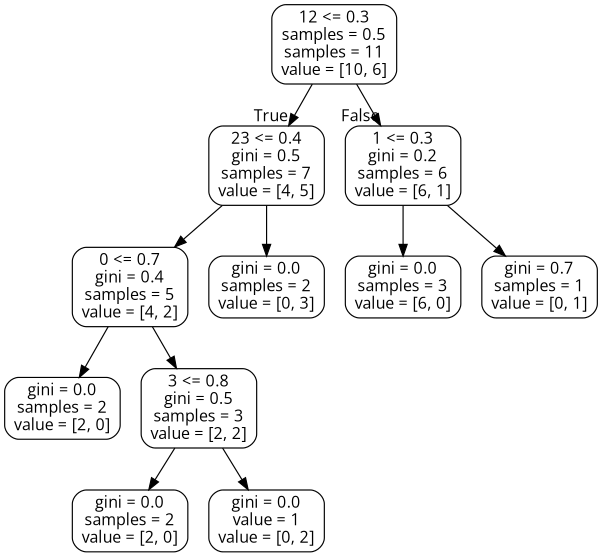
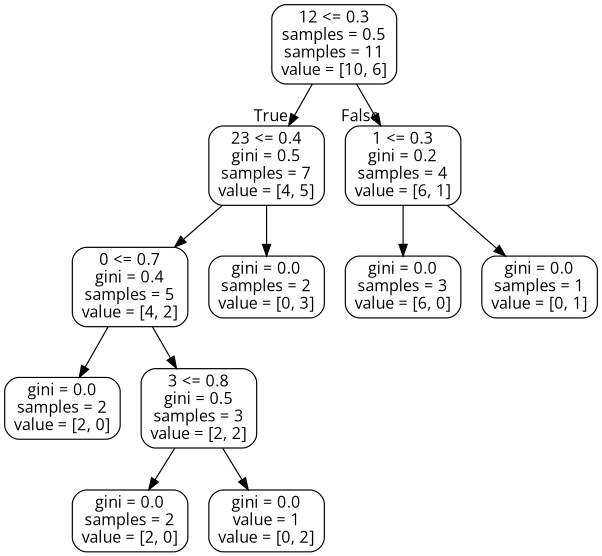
(403, 166) -> (403, 166)
(540, 287) -> (540, 287)
